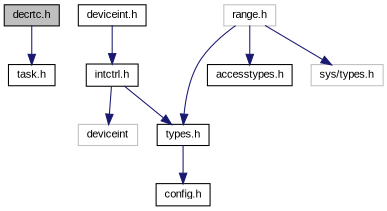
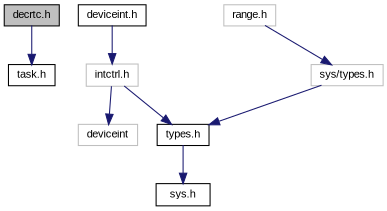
(198, 63) -> (270, 103)
(112, 75) -> (112, 75)
(250, 75) -> none
(183, 195) -> (183, 195)
